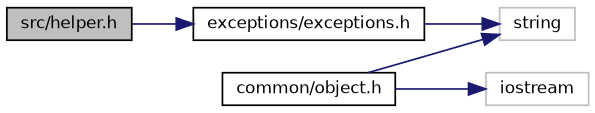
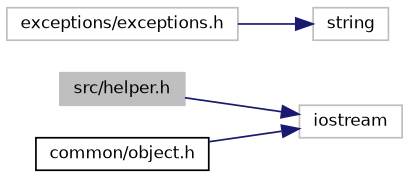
(69, 24) -> (122, 89)
(154, 24) -> (233, 105)
(309, 24) -> (122, 24)
(425, 56) -> none
